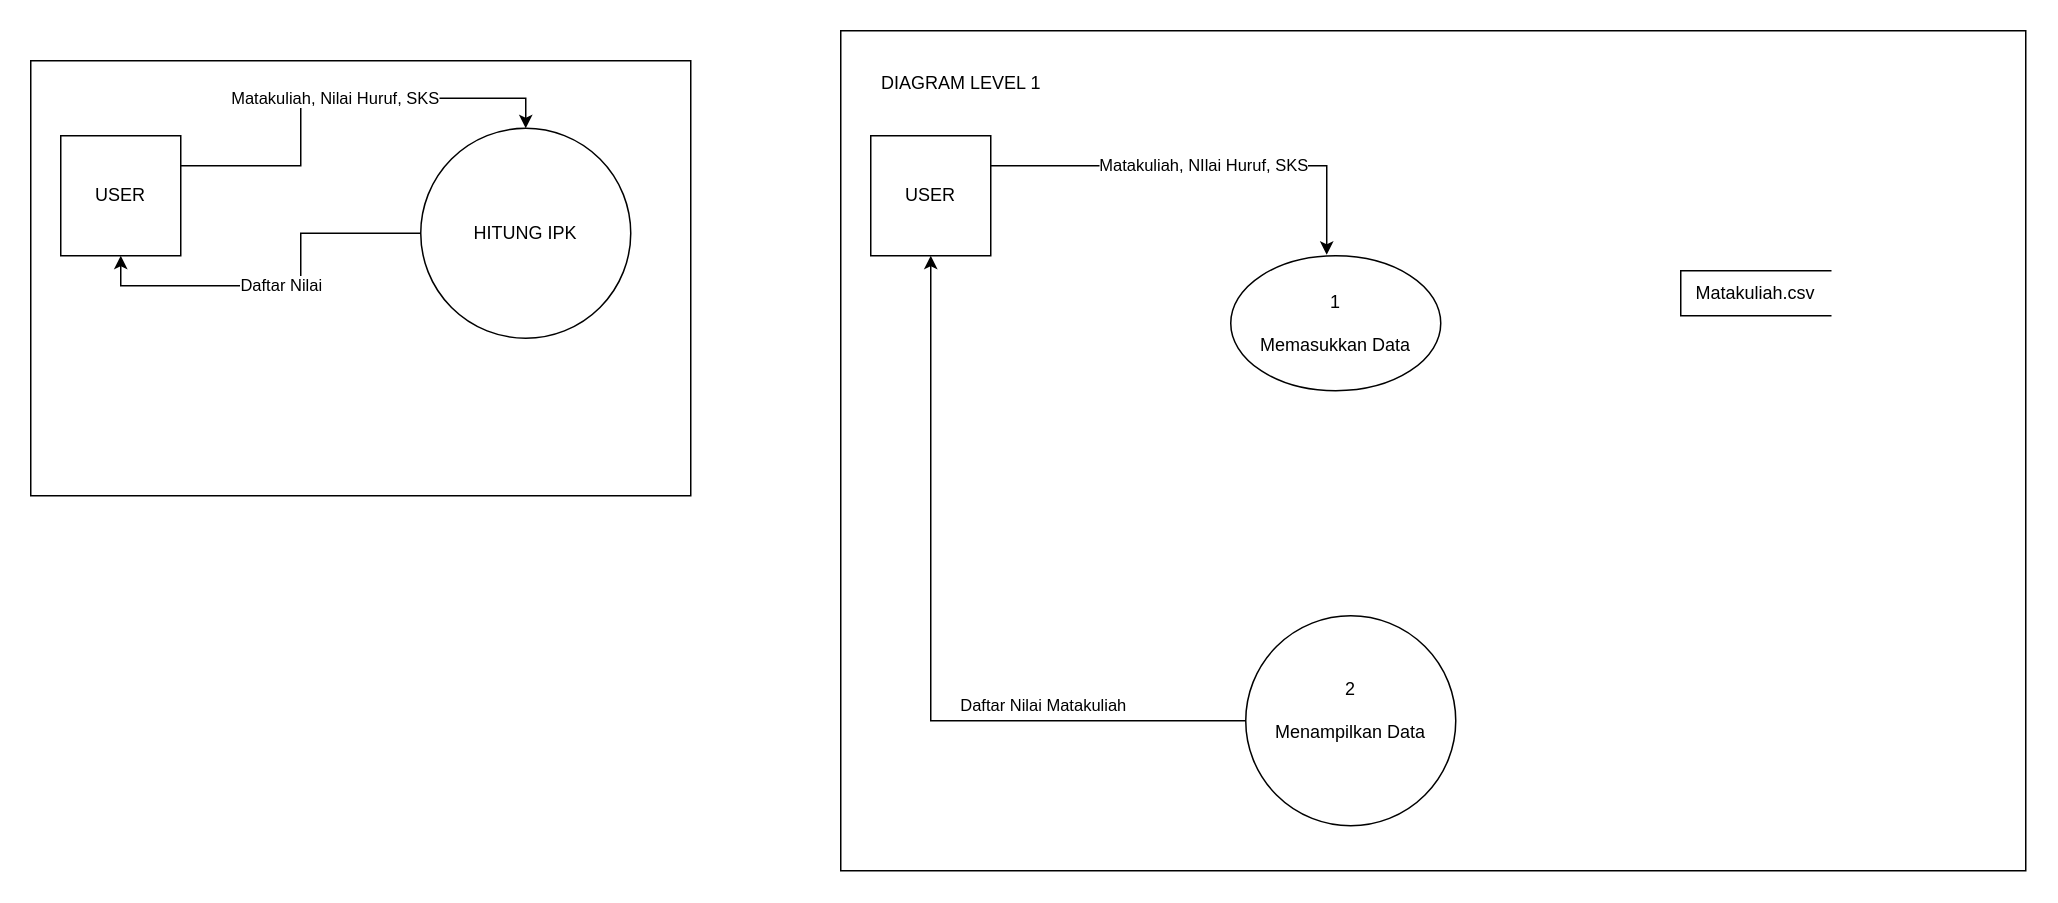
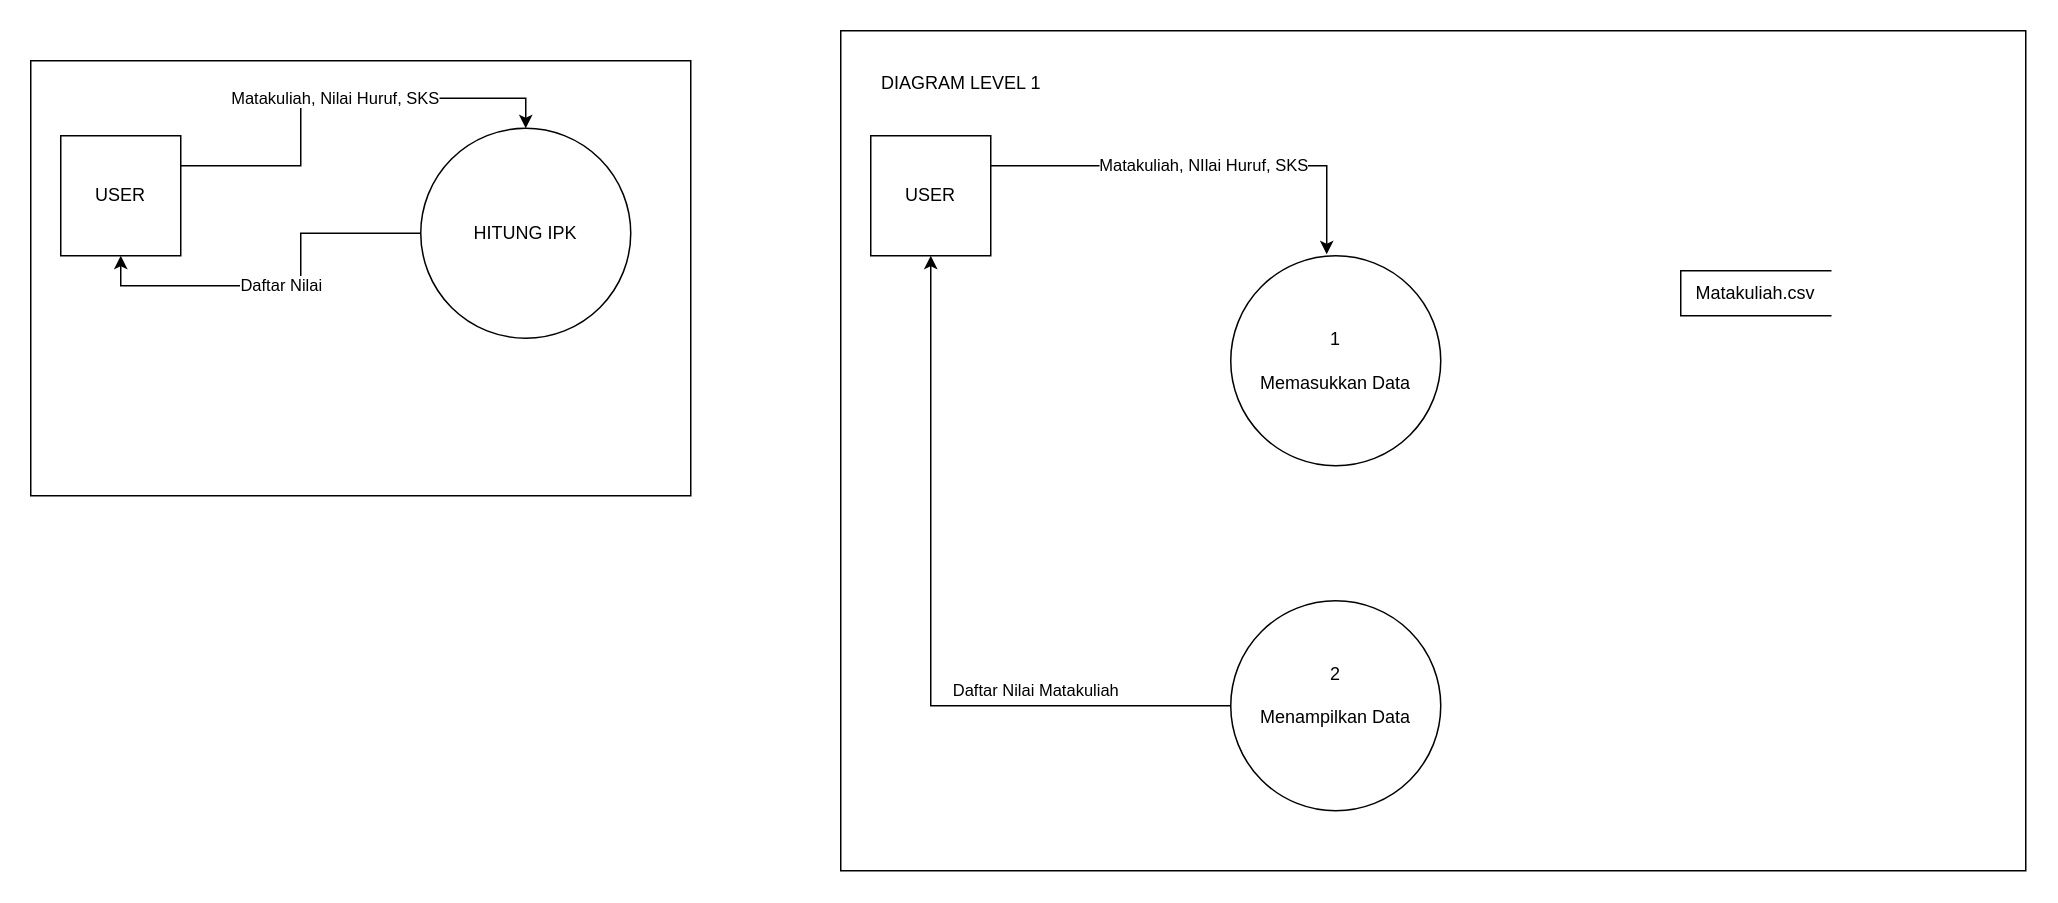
(1336, 323) -> (1336, 361)
(1351, 721) -> (1336, 706)
